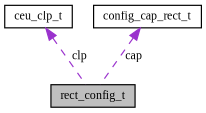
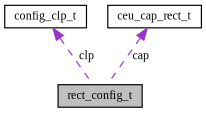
(39, 17) -> (46, 17)
(147, 17) -> (155, 17)
